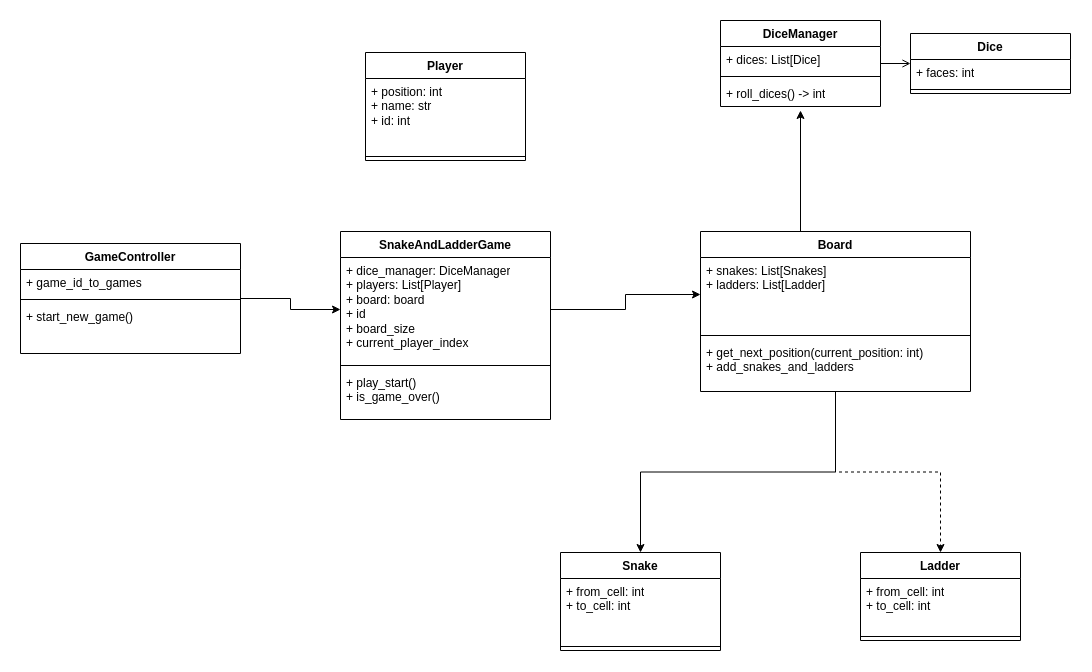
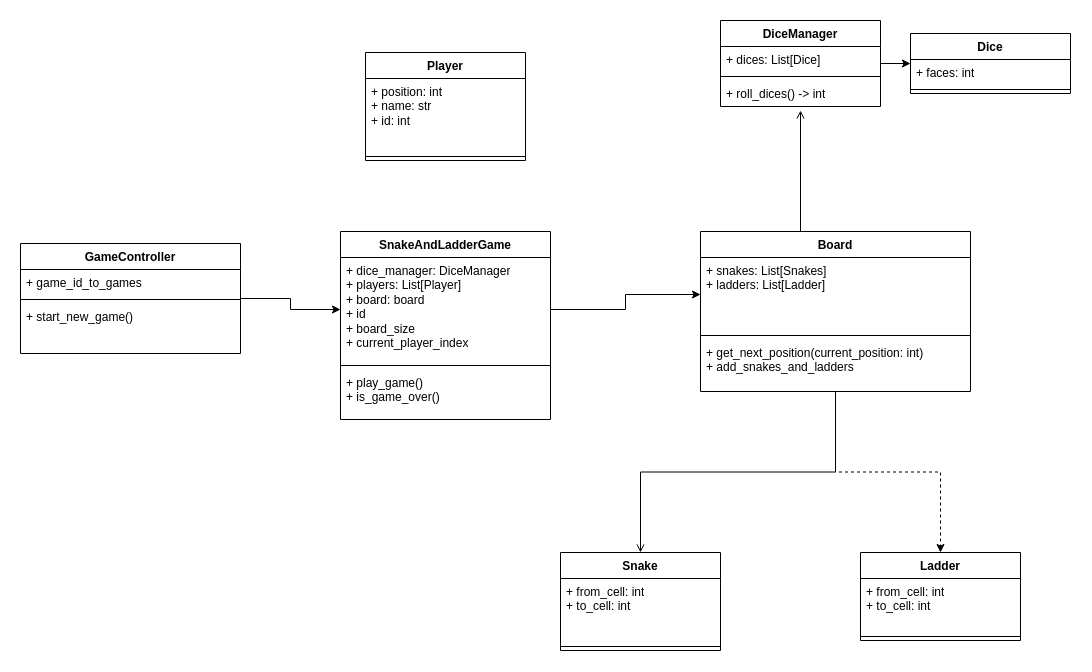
(903, 64) -> (902, 64)
(801, 118) -> (801, 116)
(397, 391) -> (397, 391)
(641, 544) -> (641, 546)
